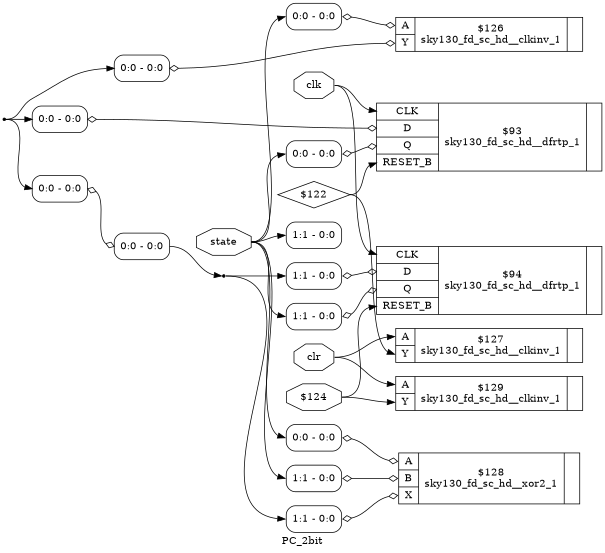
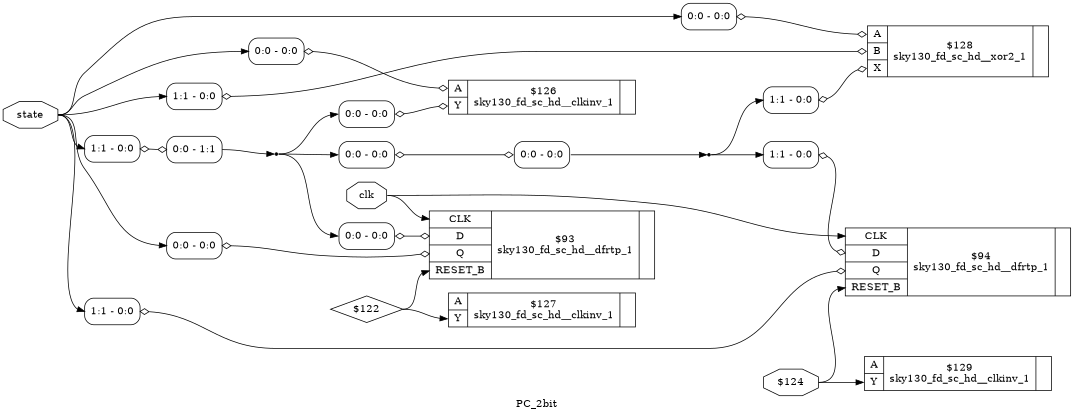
none -> (194, 150)
(314, 357) -> none
